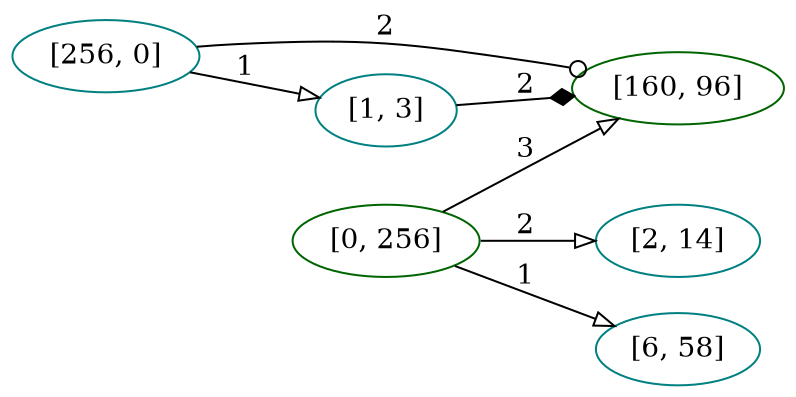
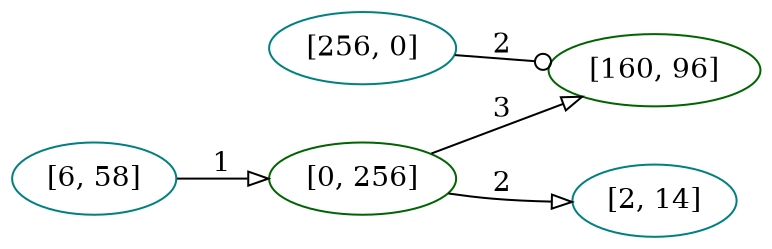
(386, 110) -> none
(525, 292) -> (212, 179)
